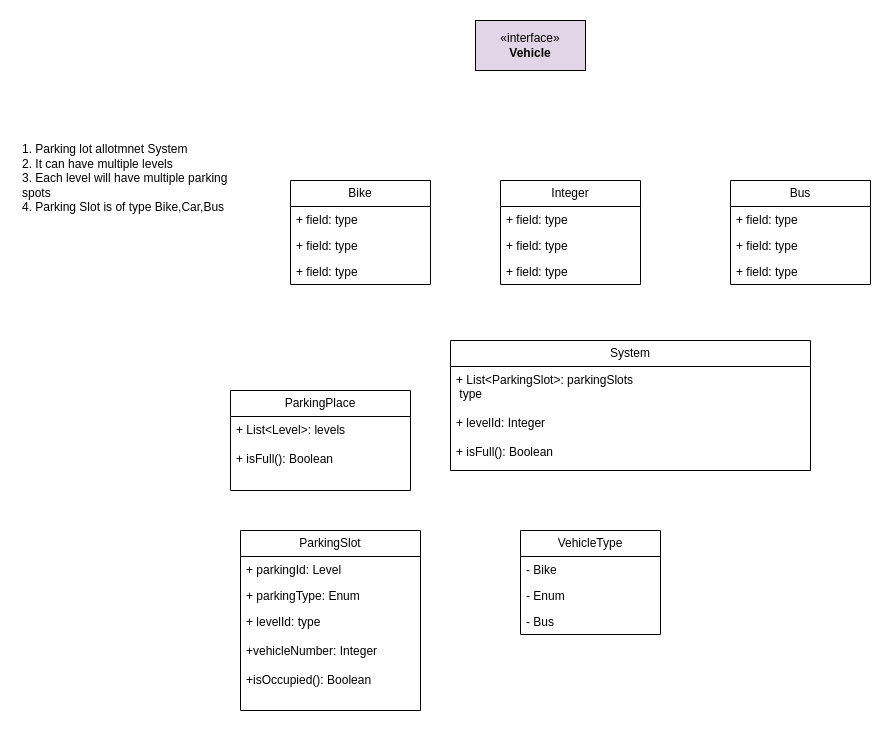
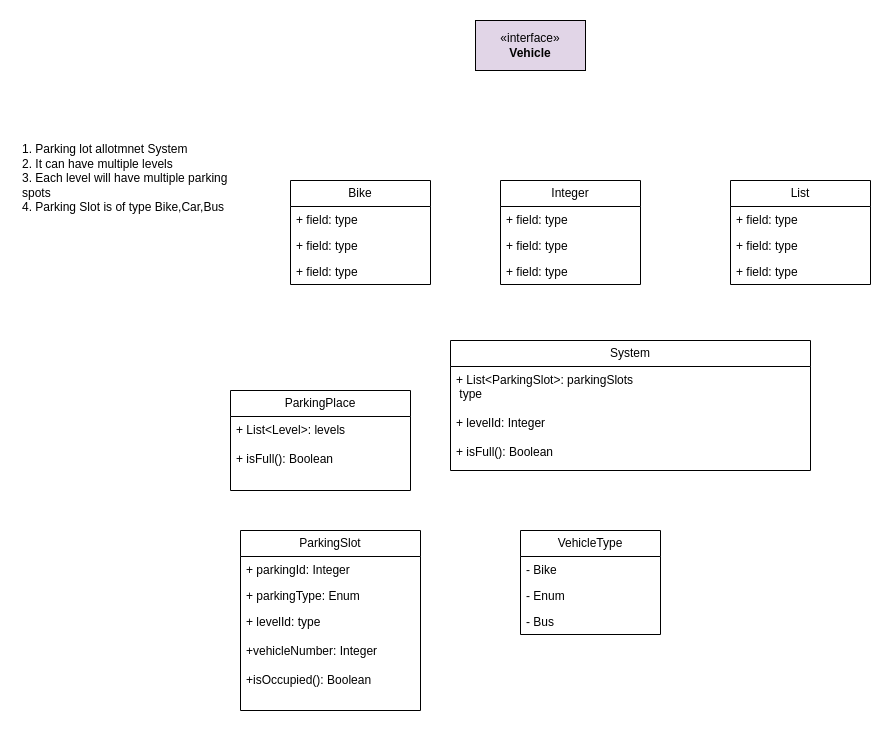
(801, 194) -> (801, 194)
(299, 571) -> (307, 571)
